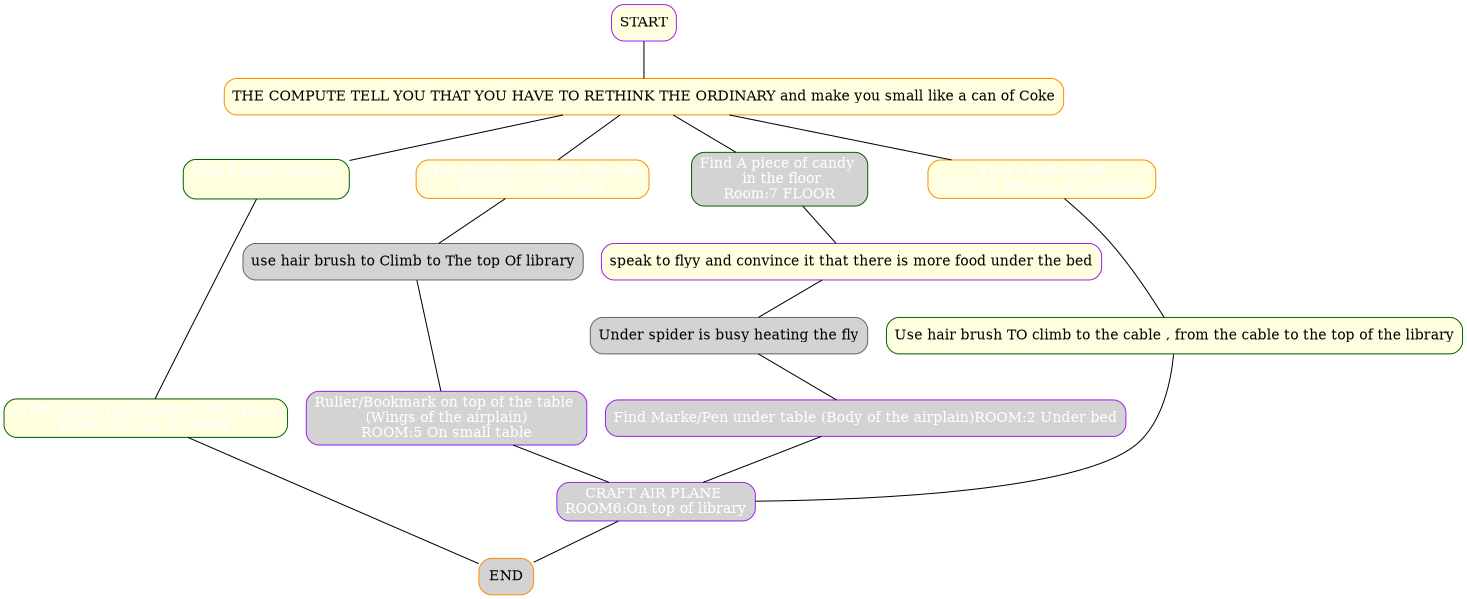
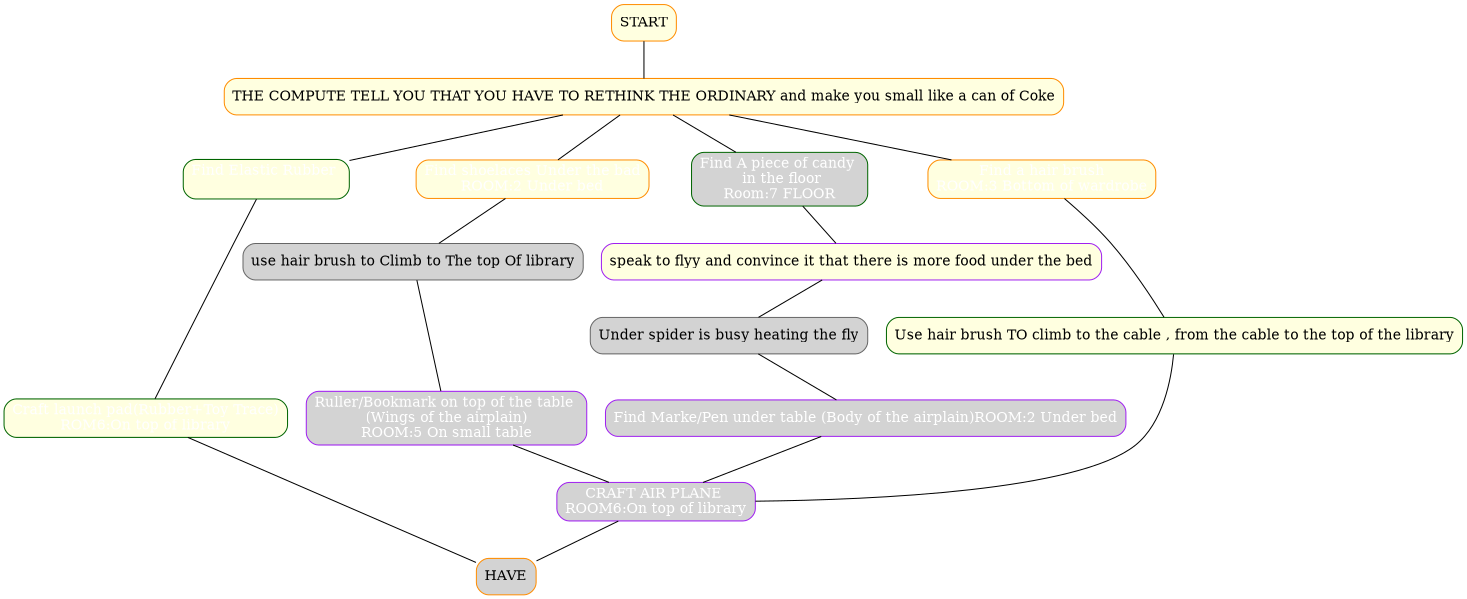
(644, 23) -> (644, 23)
(506, 577) -> (506, 577)
